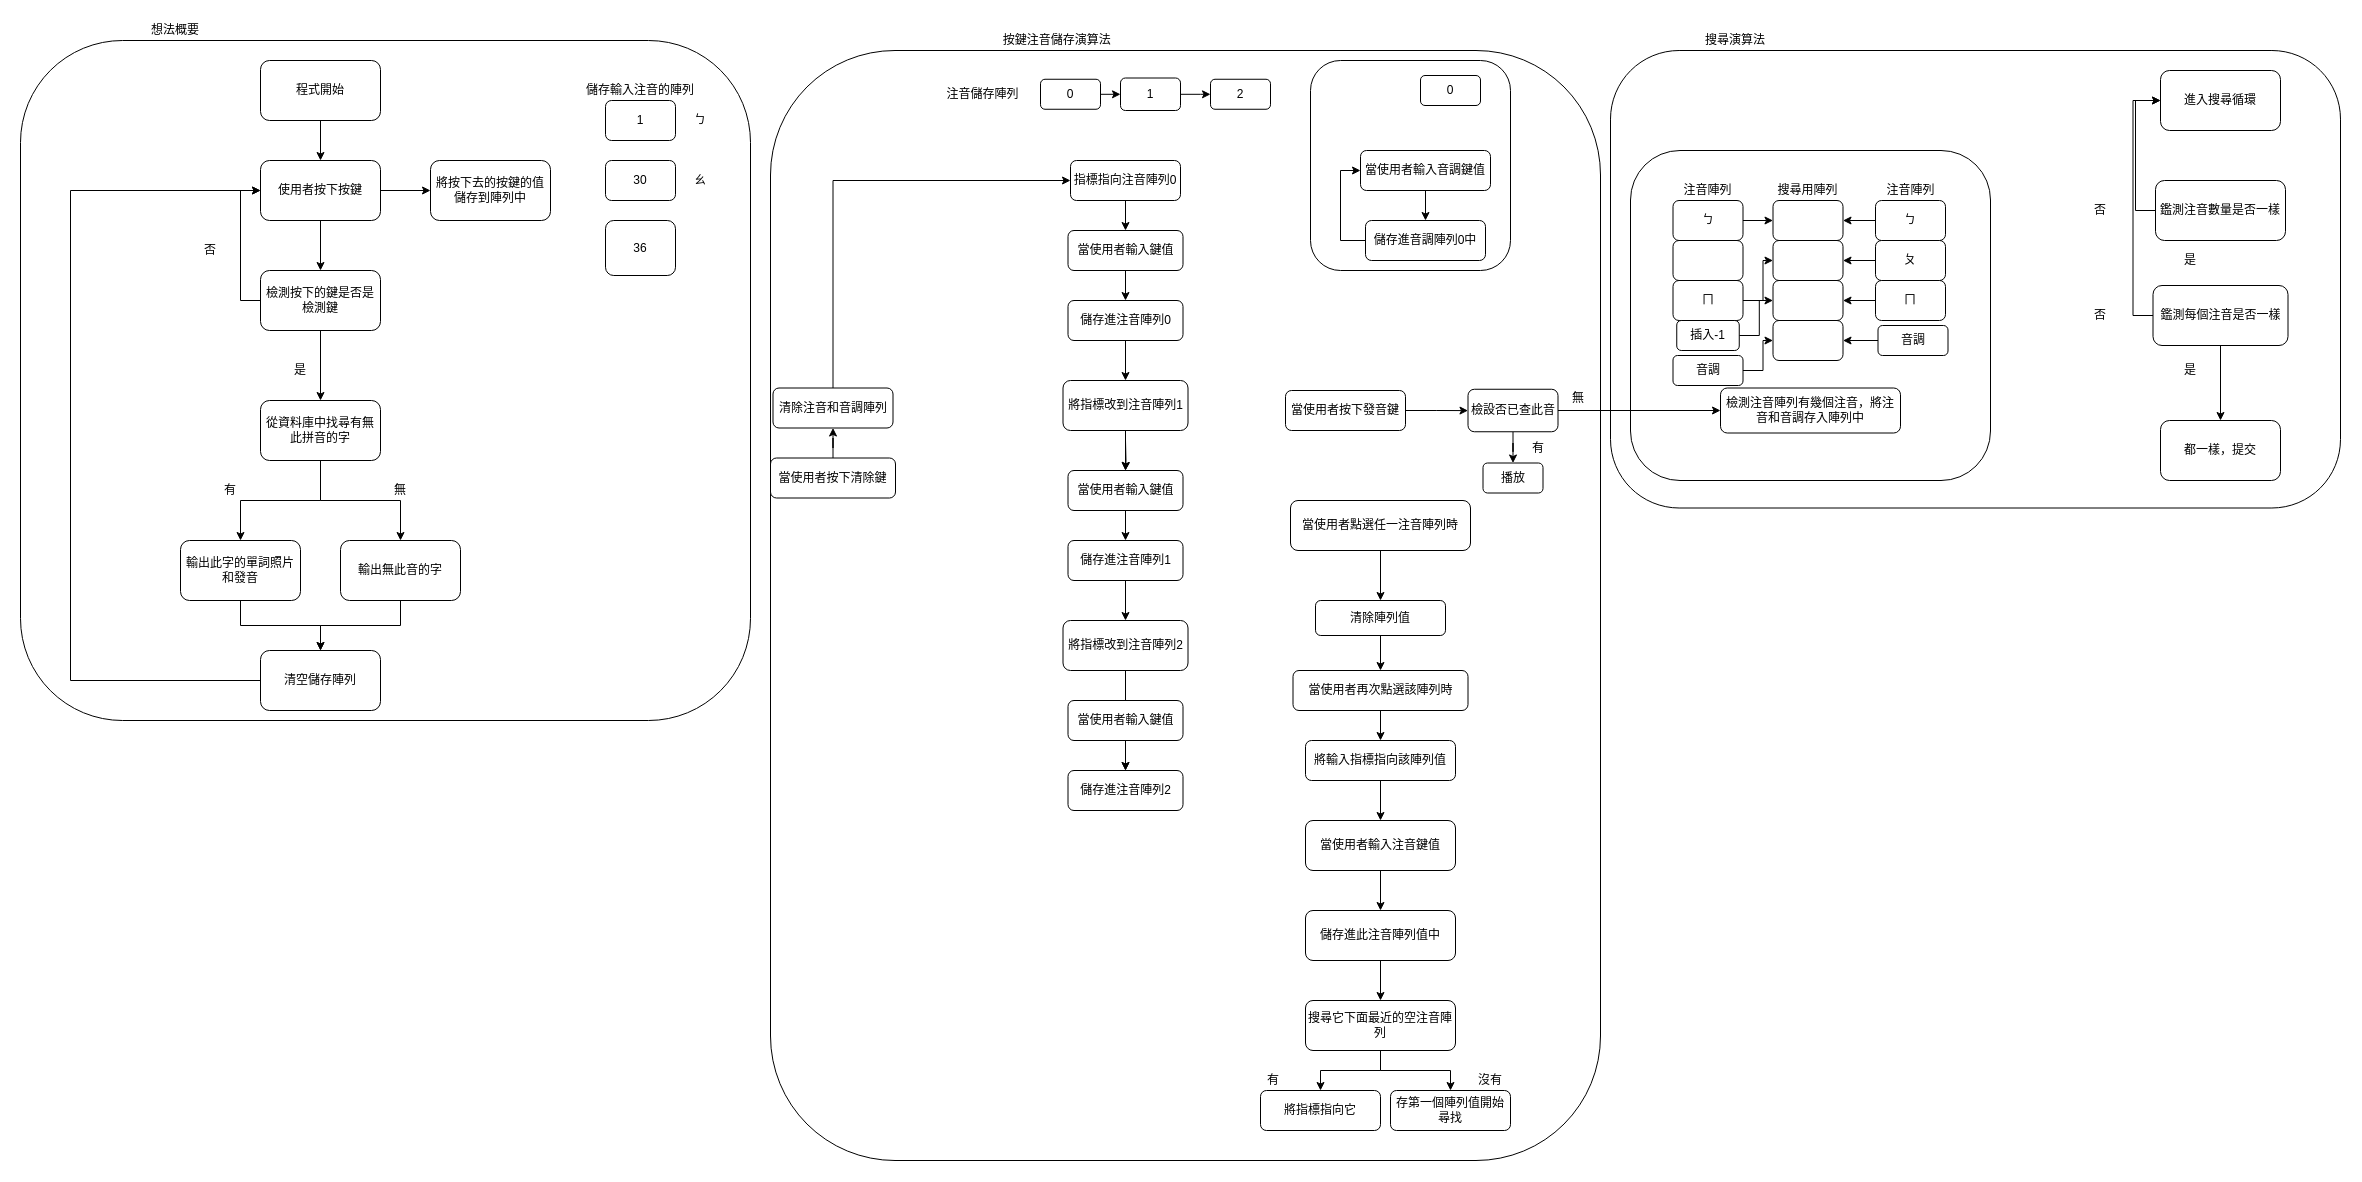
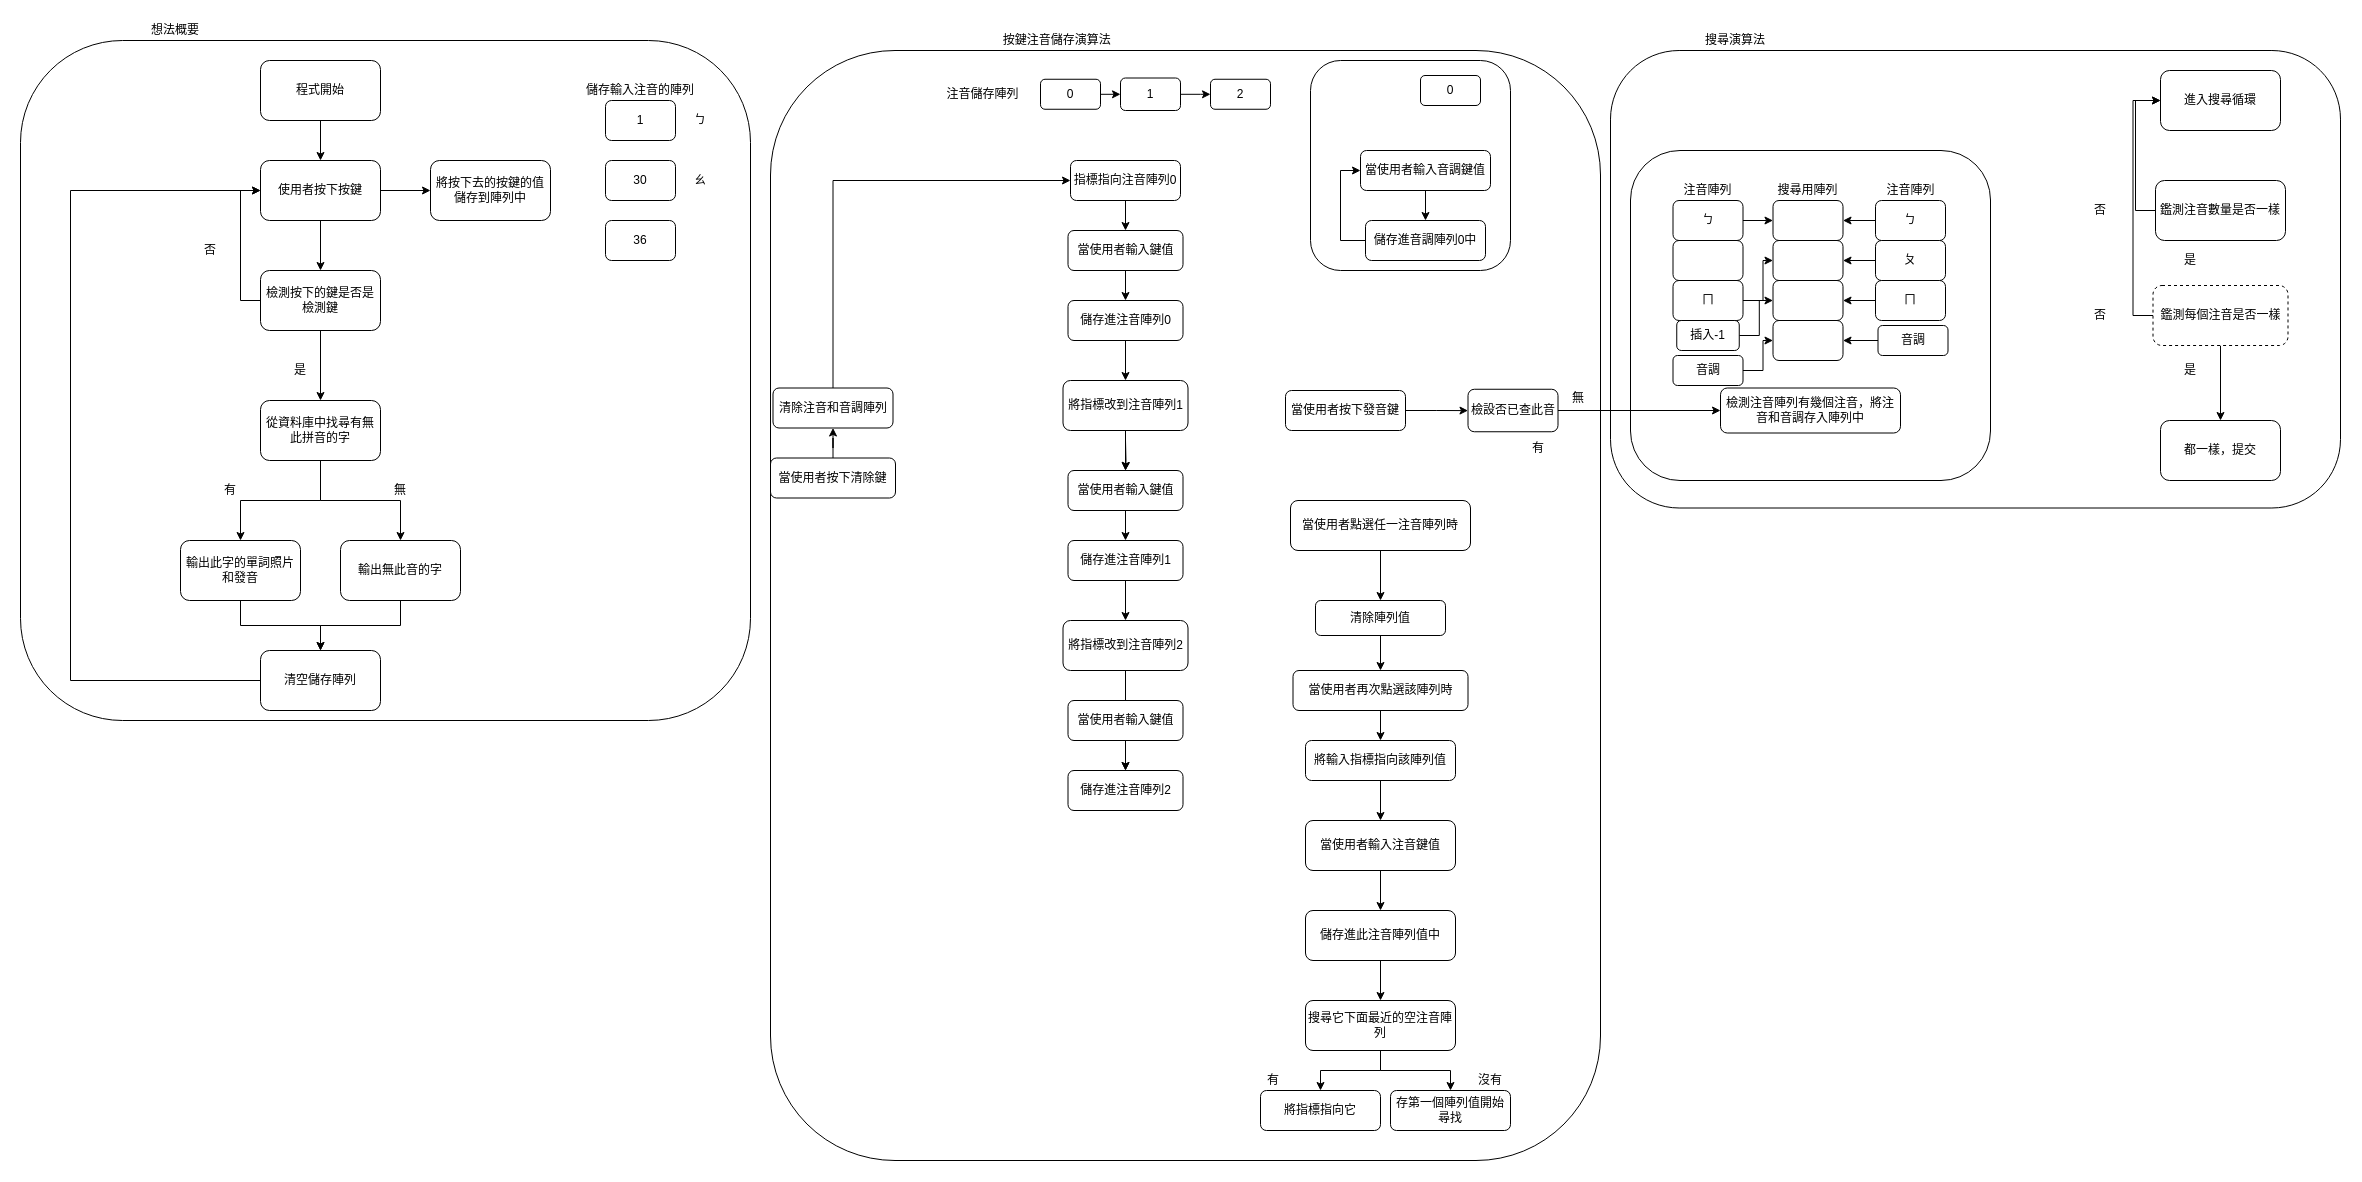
(641, 248) -> (641, 241)
(2221, 316) -> (2221, 316)
(1513, 452) -> none
(1513, 478) -> none
